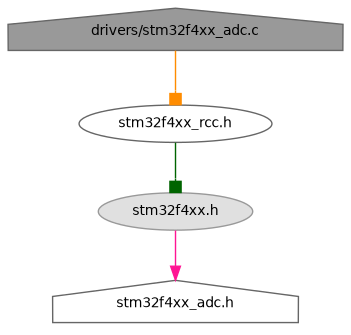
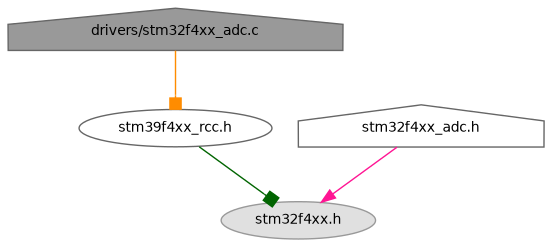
(176, 124) -> (176, 128)
(176, 248) -> (365, 171)
